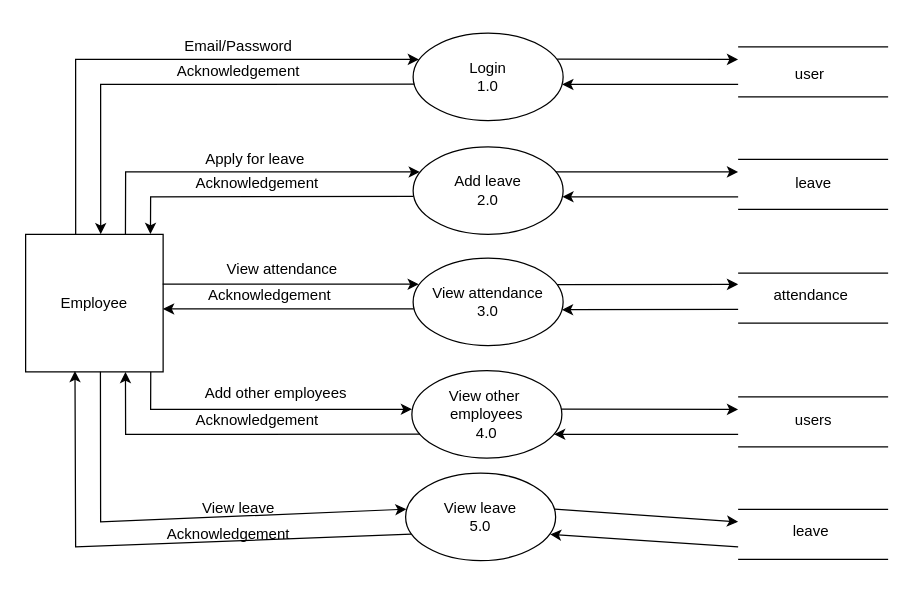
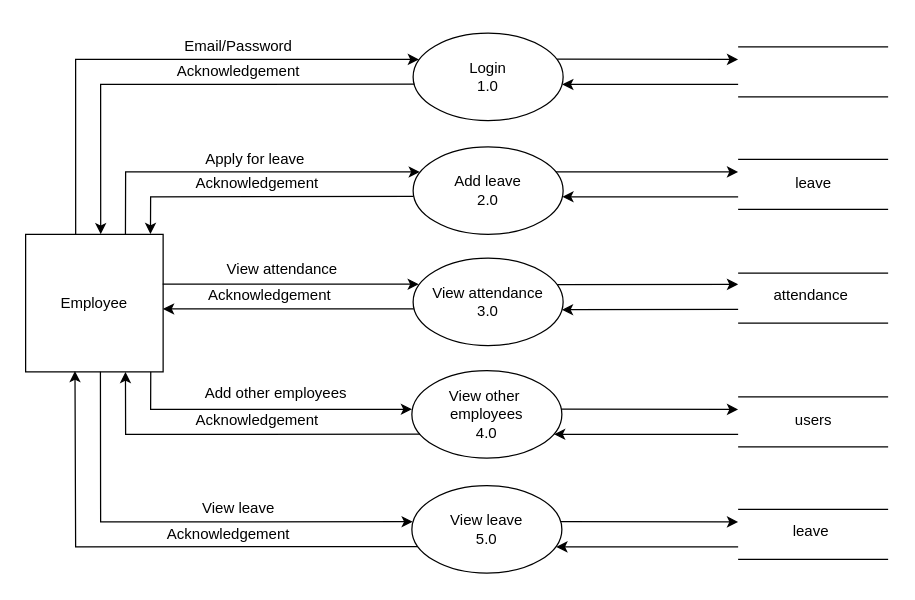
(809, 74) -> none
(481, 517) -> (487, 529)
